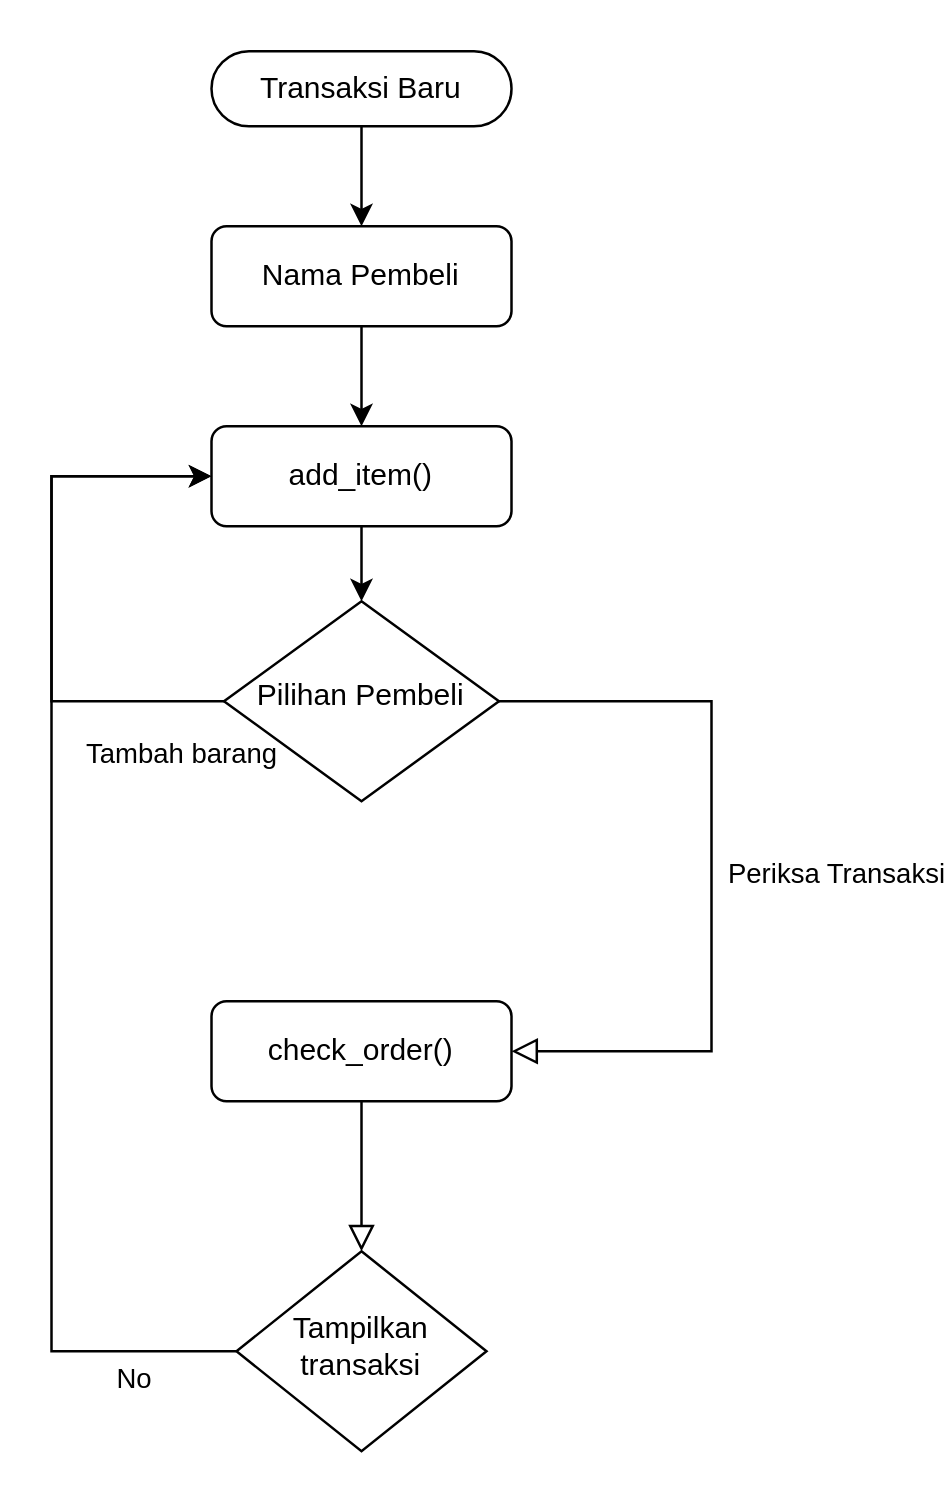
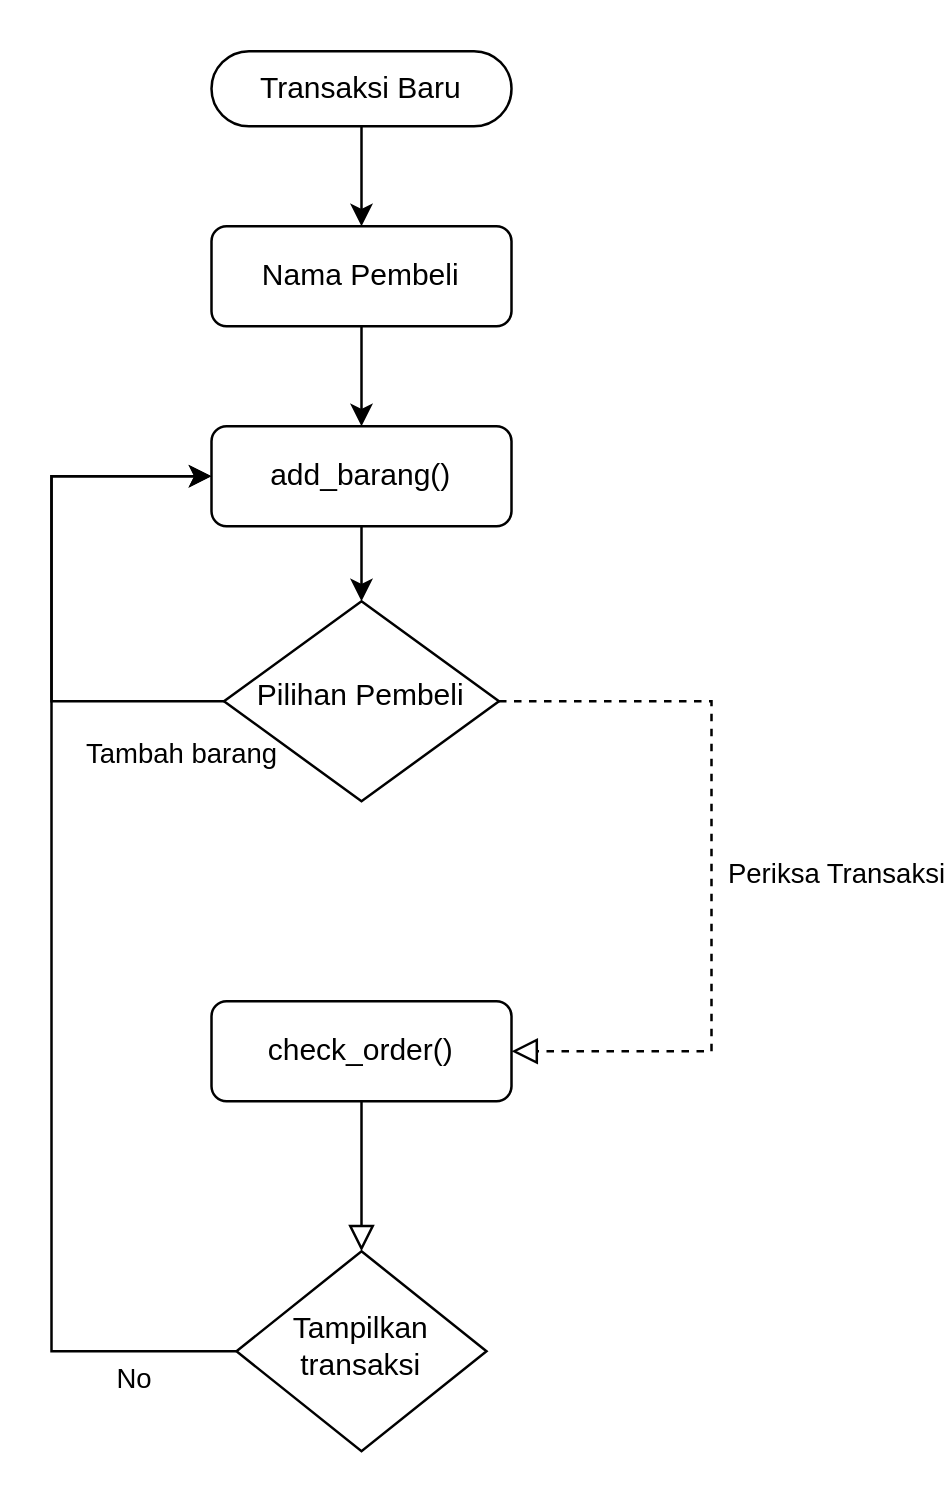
(361, 476) -> (361, 476)
(711, 860) -> (711, 860)
